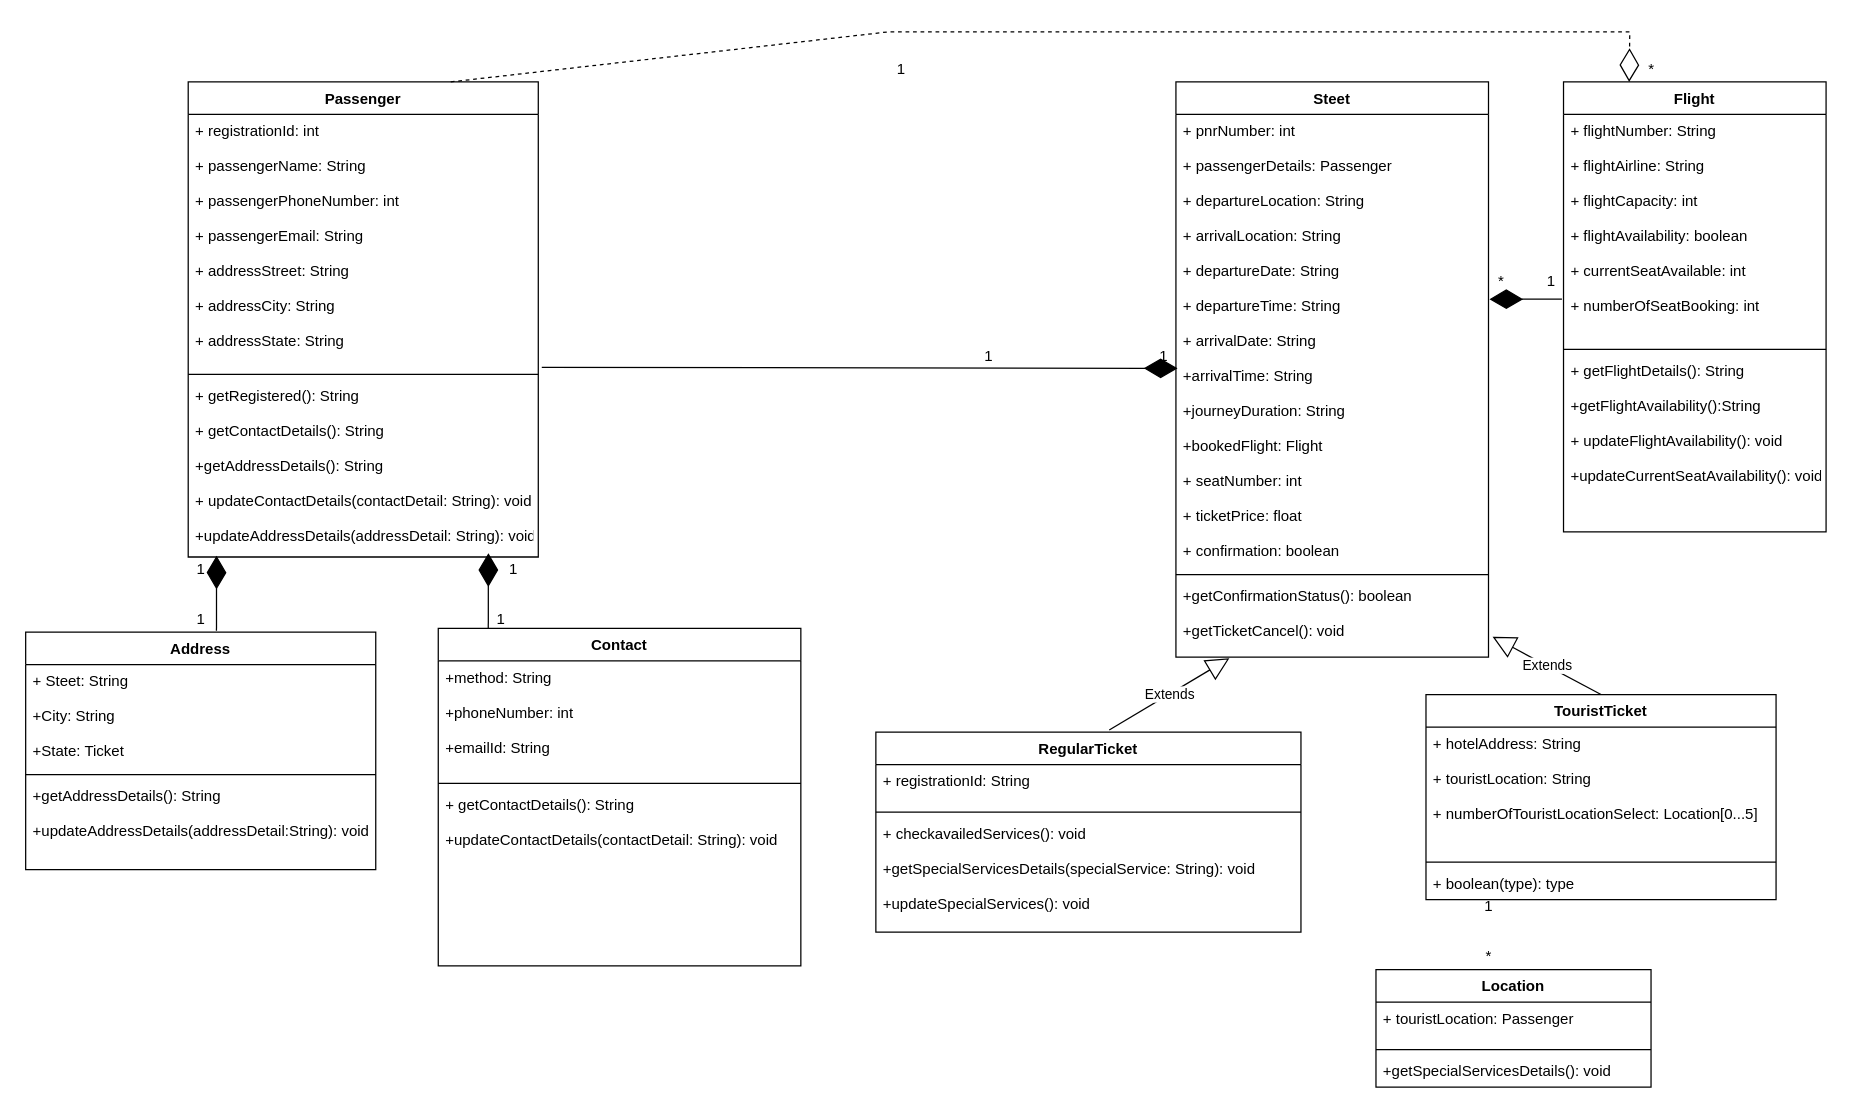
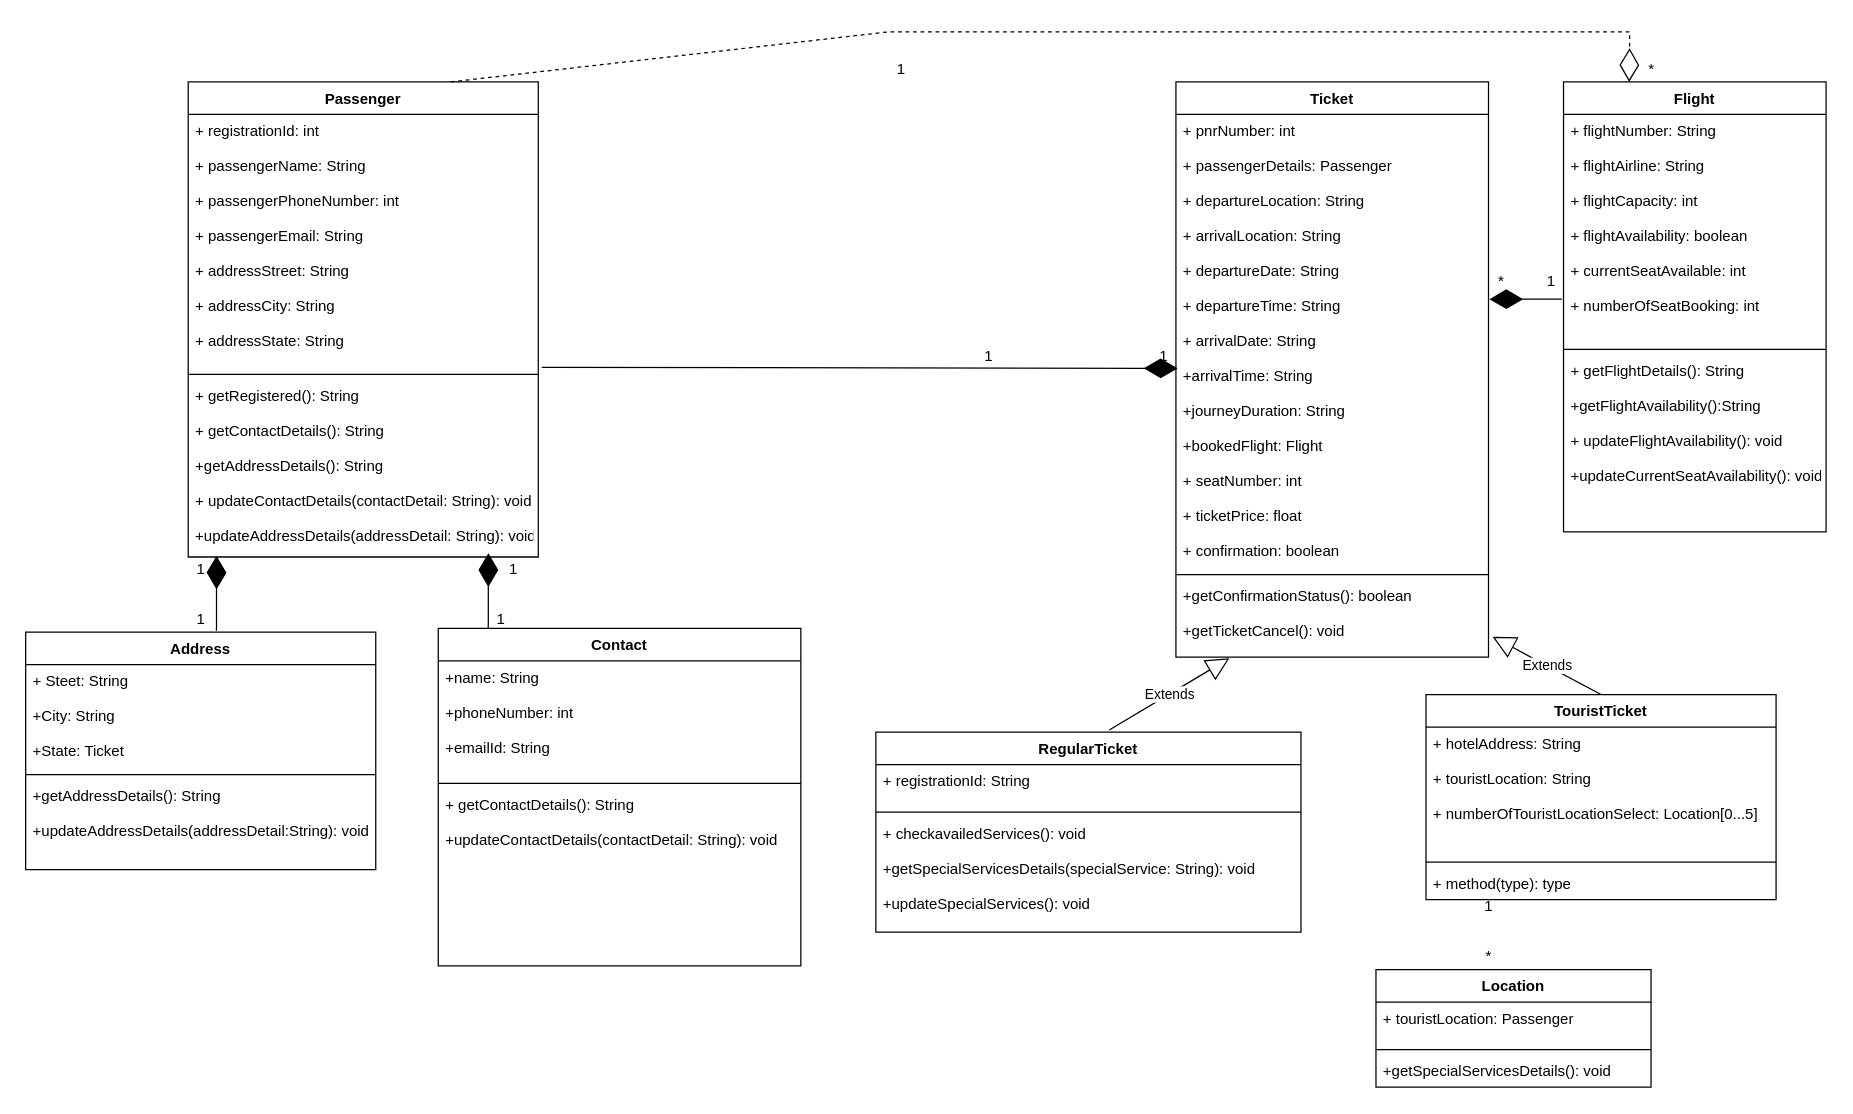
(1331, 99) -> (1331, 99)
(502, 678) -> (494, 678)
(1513, 884) -> (1511, 884)
